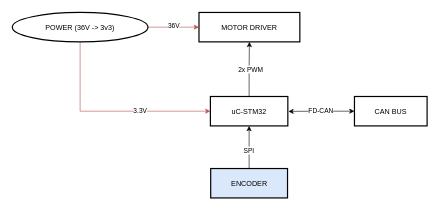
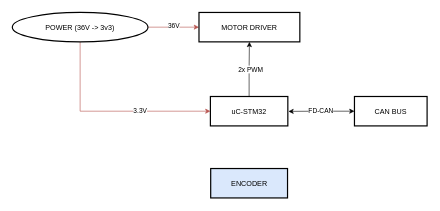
(249, 150) -> none
